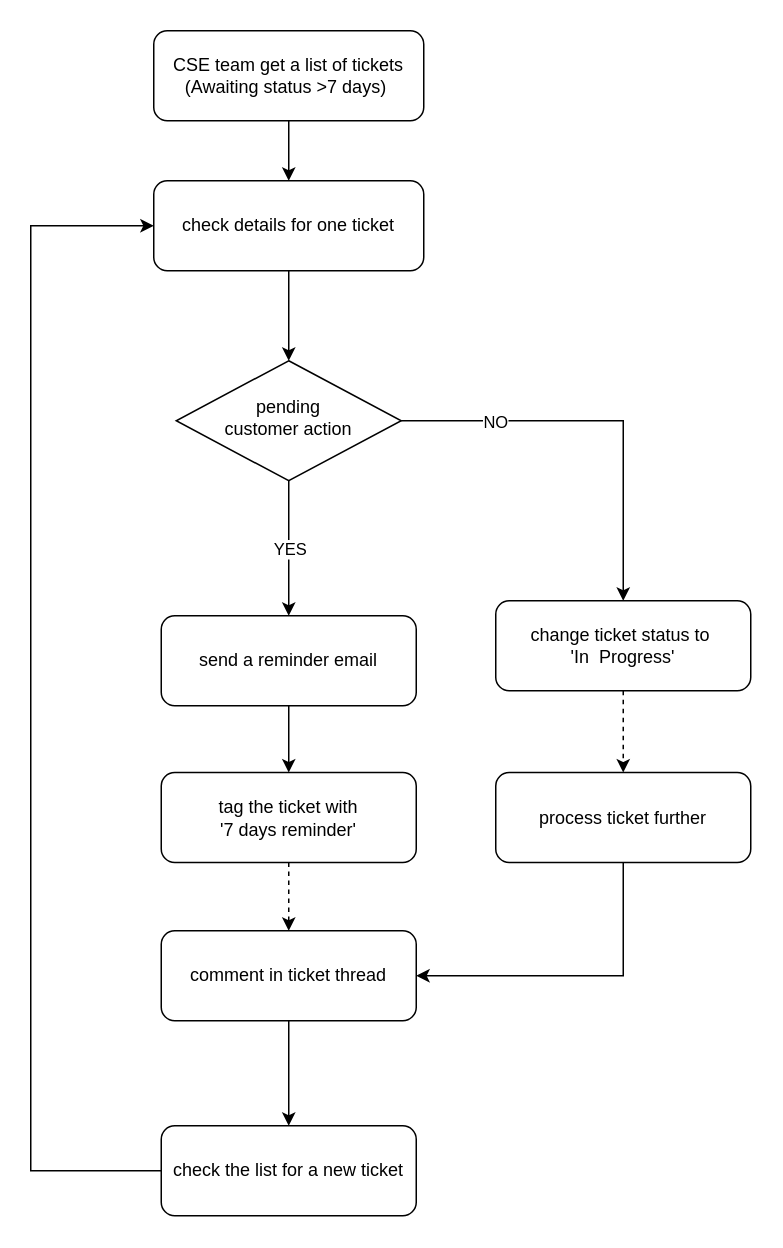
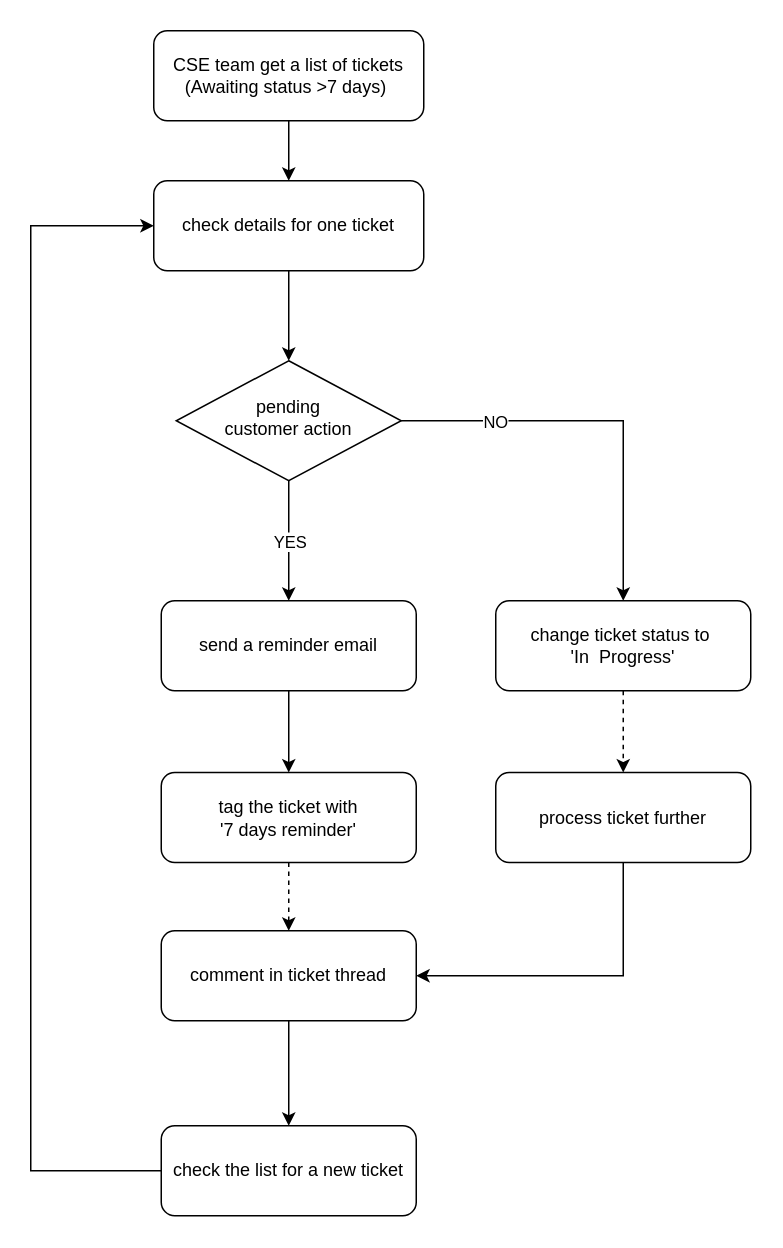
(289, 661) -> (289, 646)
